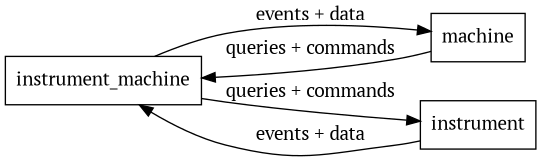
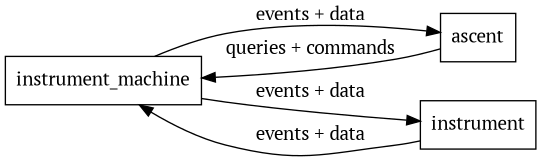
(478, 38) -> (478, 38)
(311, 92) -> (311, 92)
